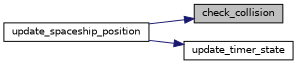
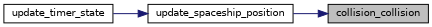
(239, 14) -> (378, 14)
(162, 42) -> (126, 14)
